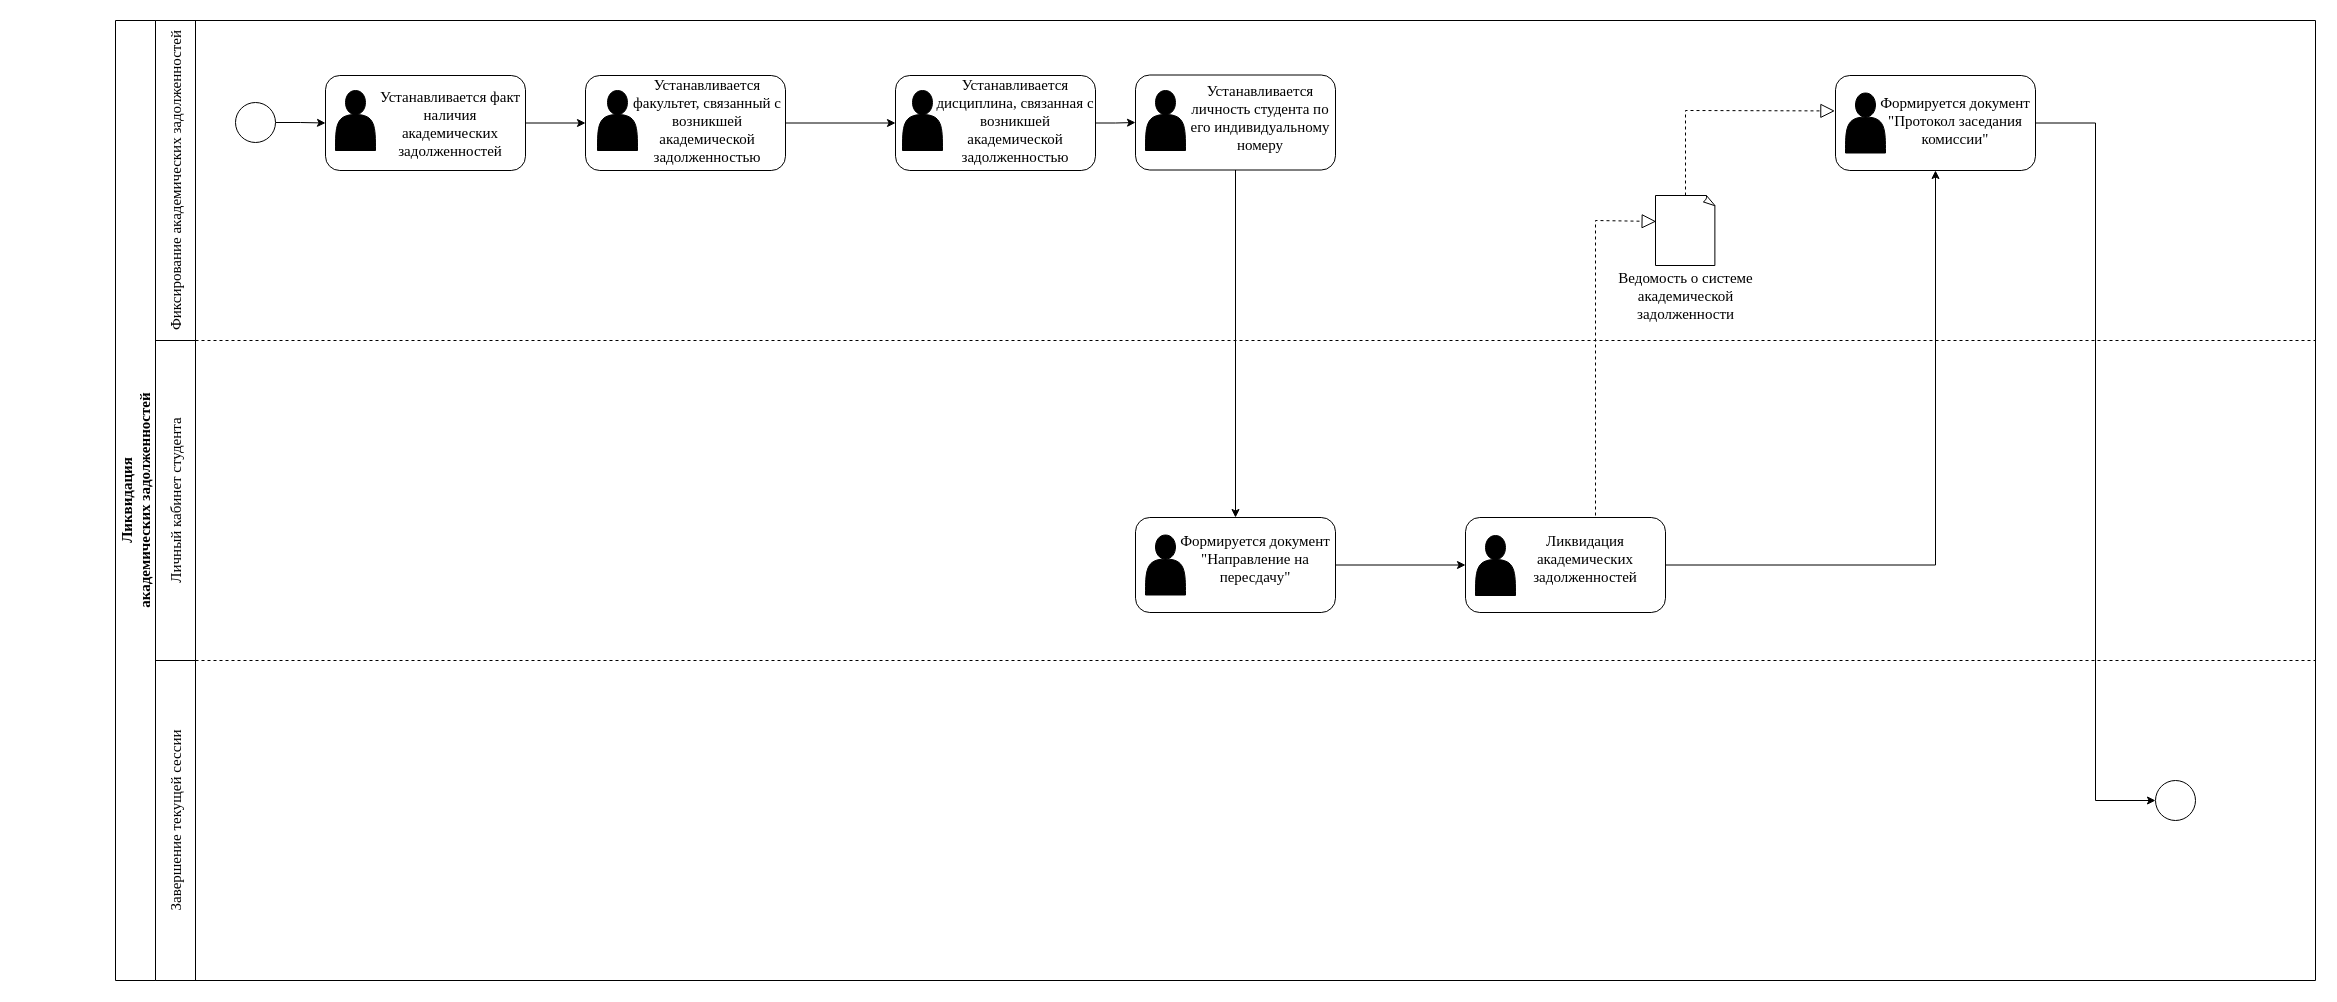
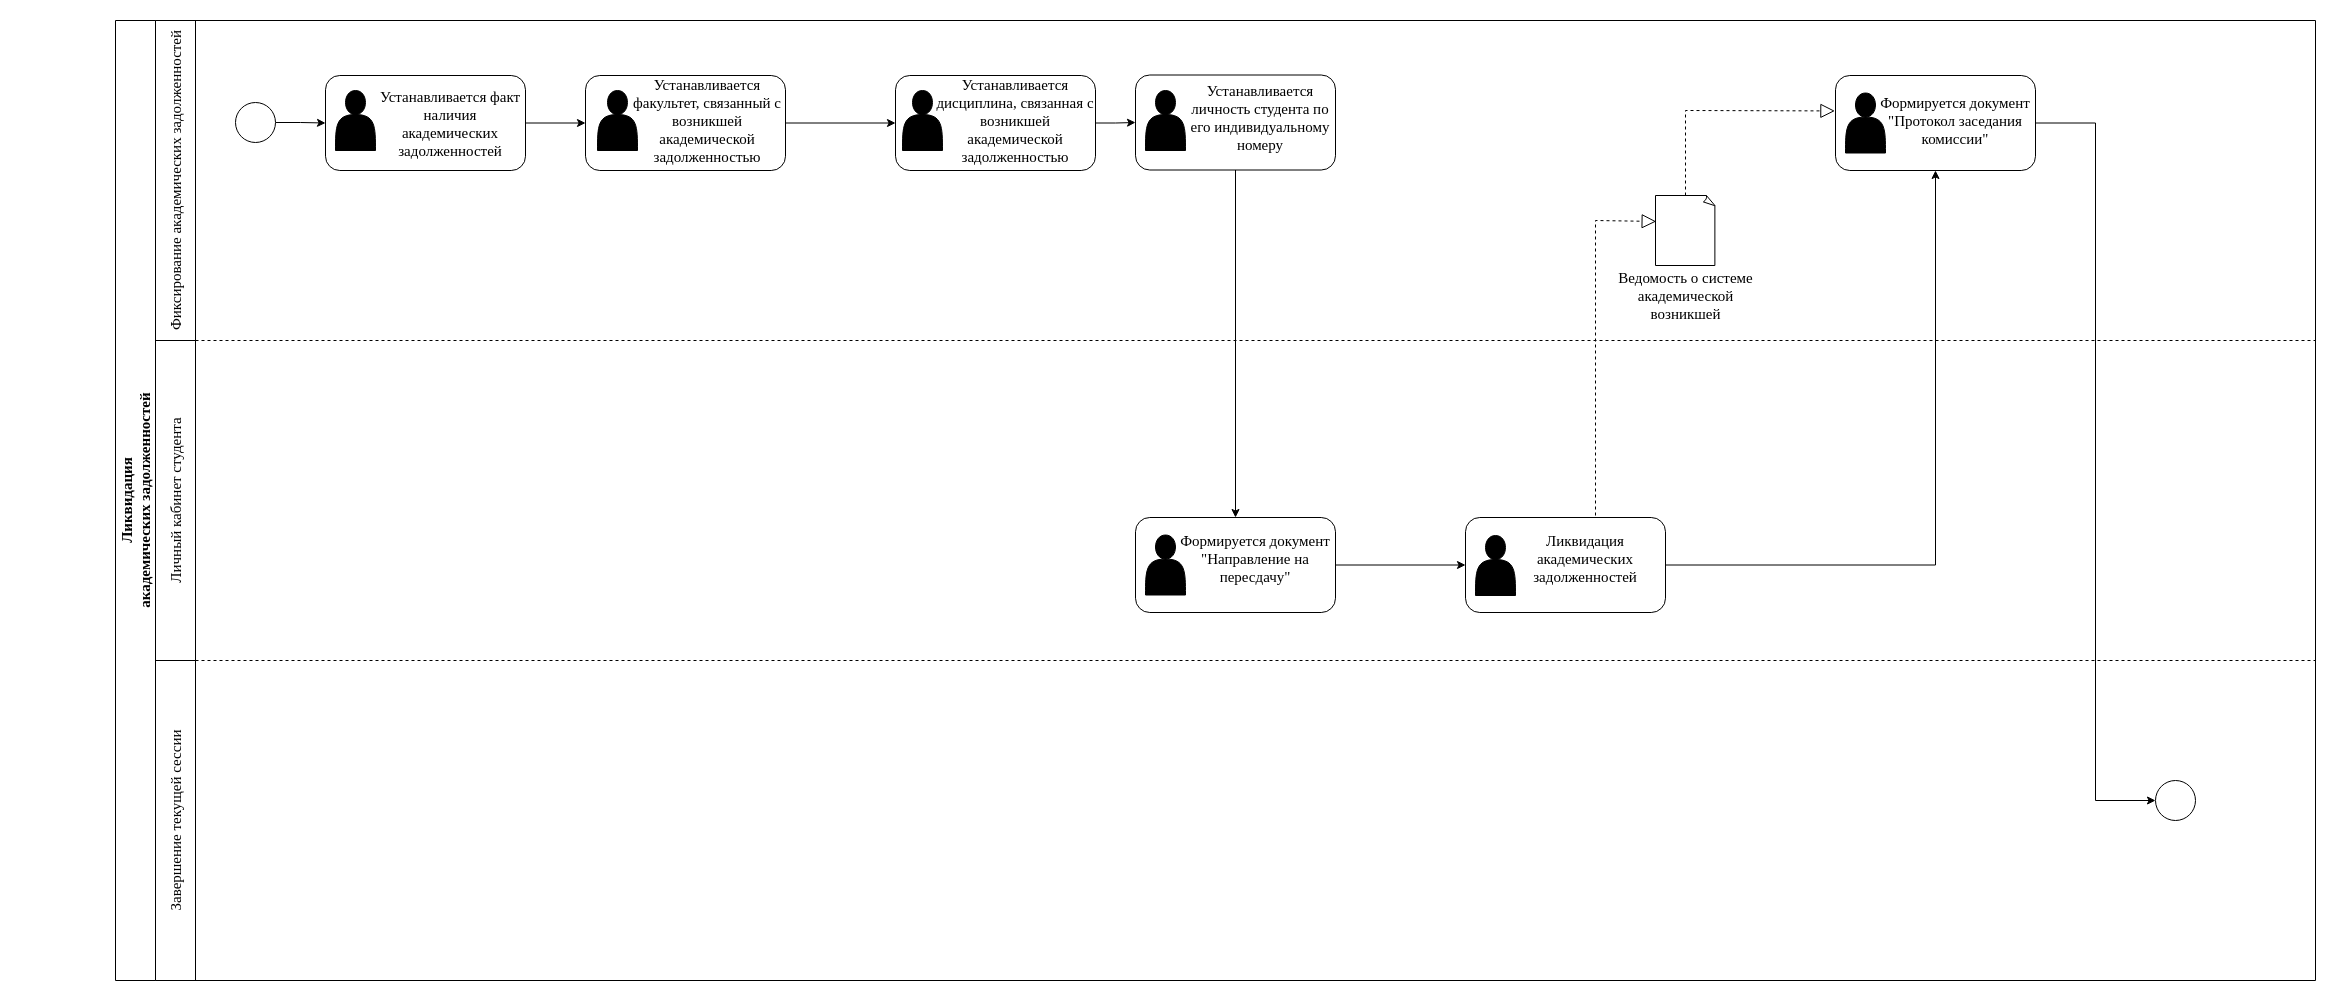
(1686, 296) -> (1686, 296)
